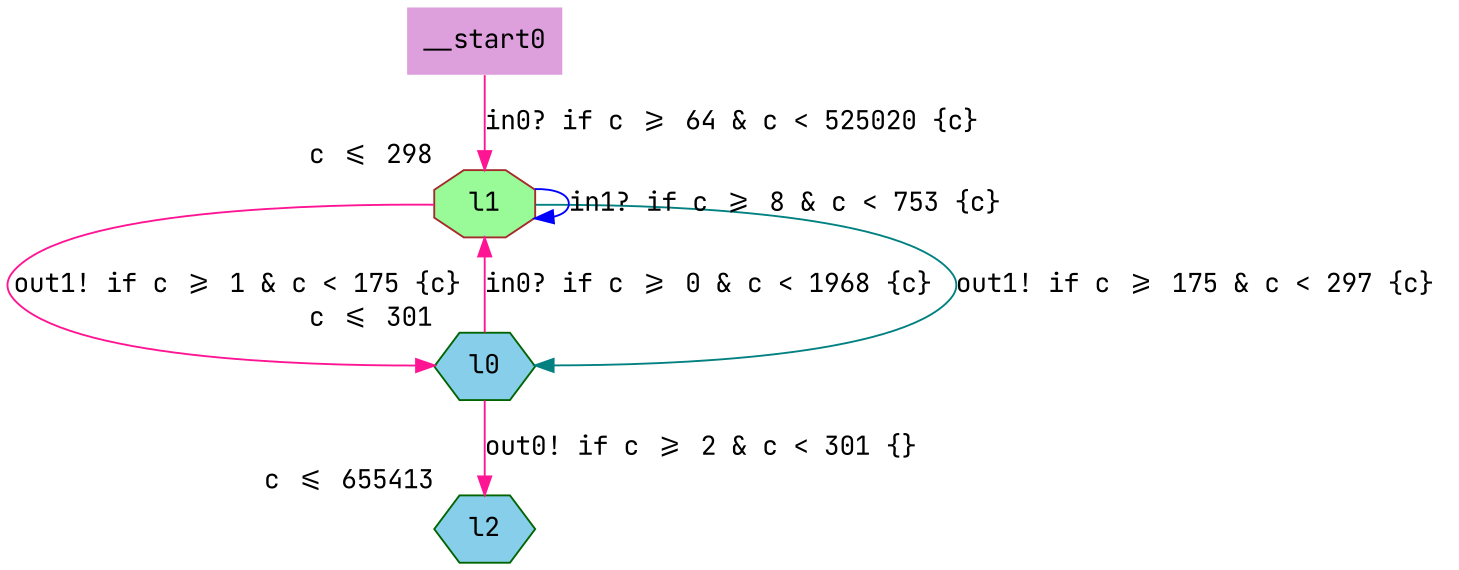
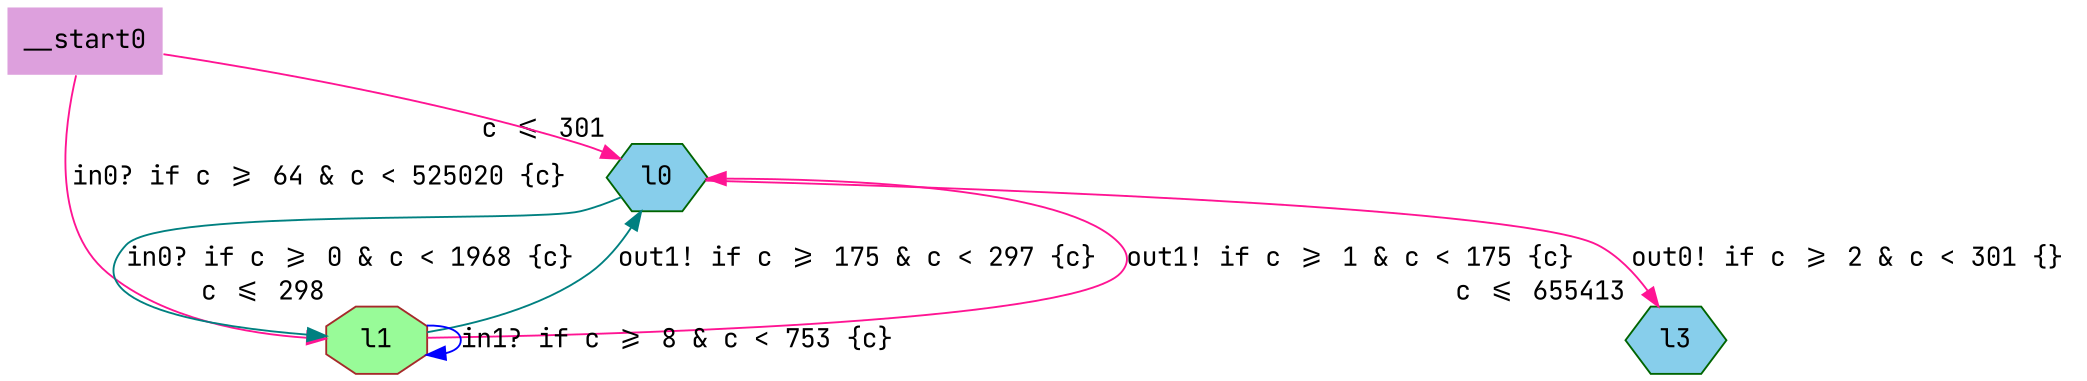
none -> (385, 95)
(485, 295) -> (252, 222)
(485, 529) -> (1676, 340)
